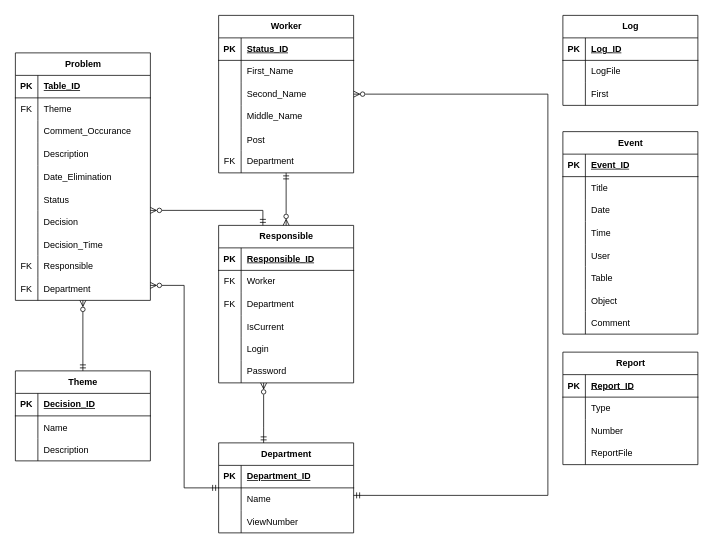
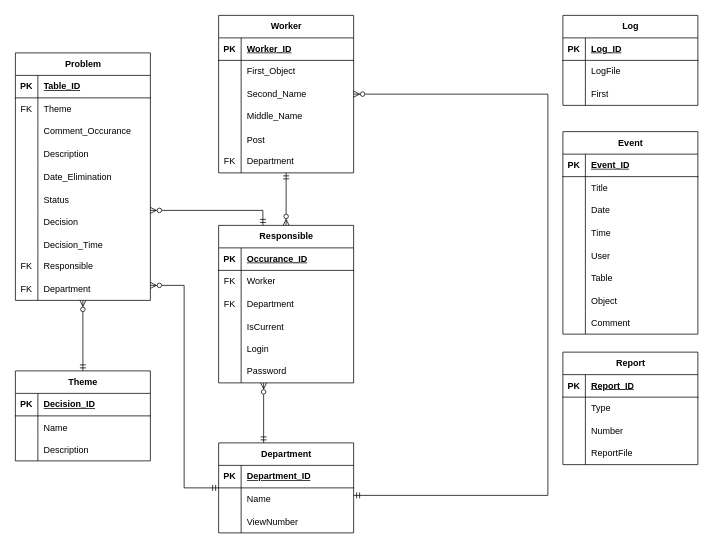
(270, 49) -> (270, 49)
(271, 72) -> (276, 72)
(280, 259) -> (277, 259)
